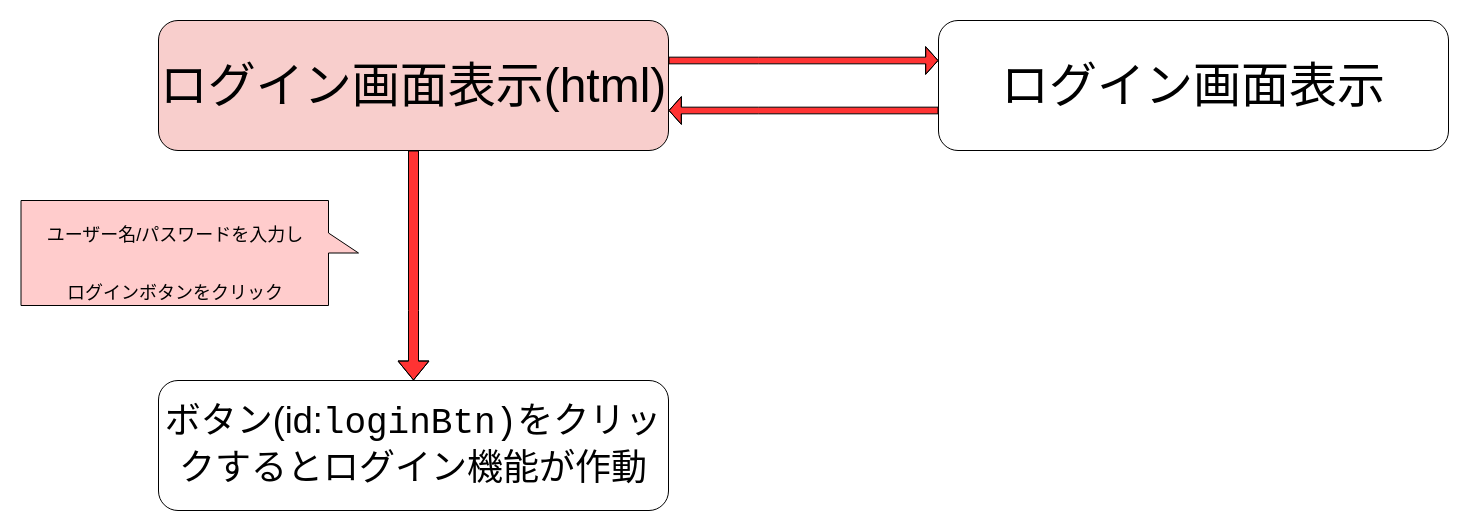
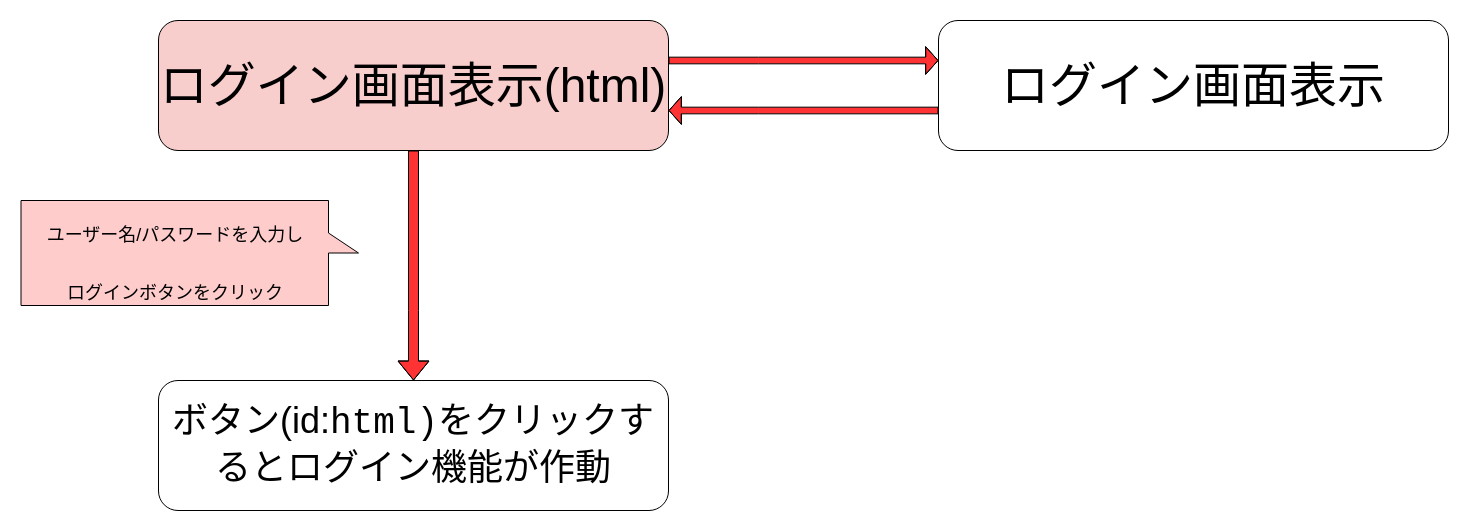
(414, 446) -> (414, 446)
